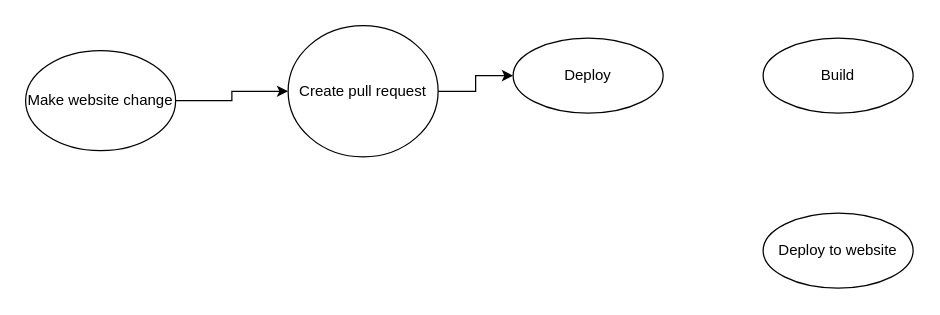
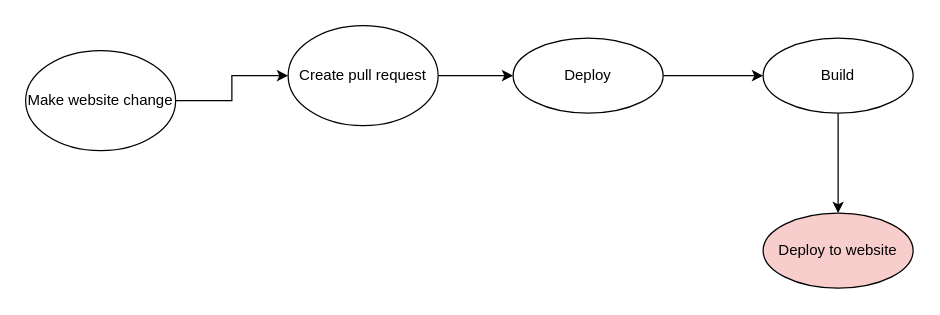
none -> (709, 76)
(363, 91) -> (363, 76)
none -> (838, 159)
(838, 251) -> (838, 251)
